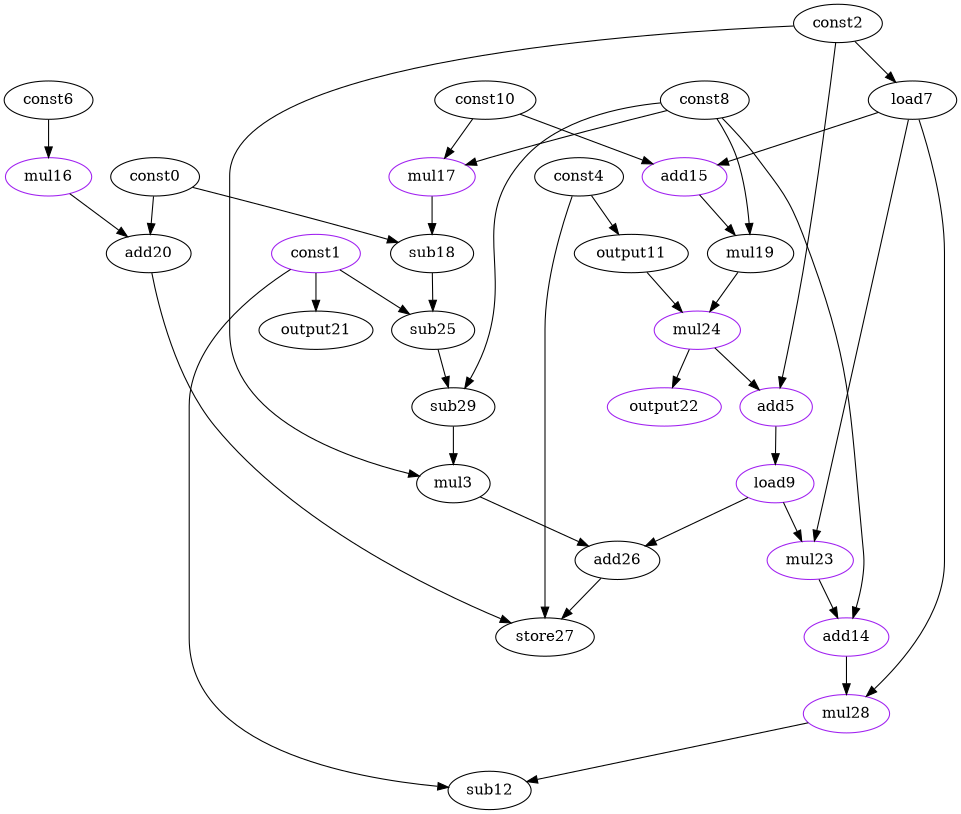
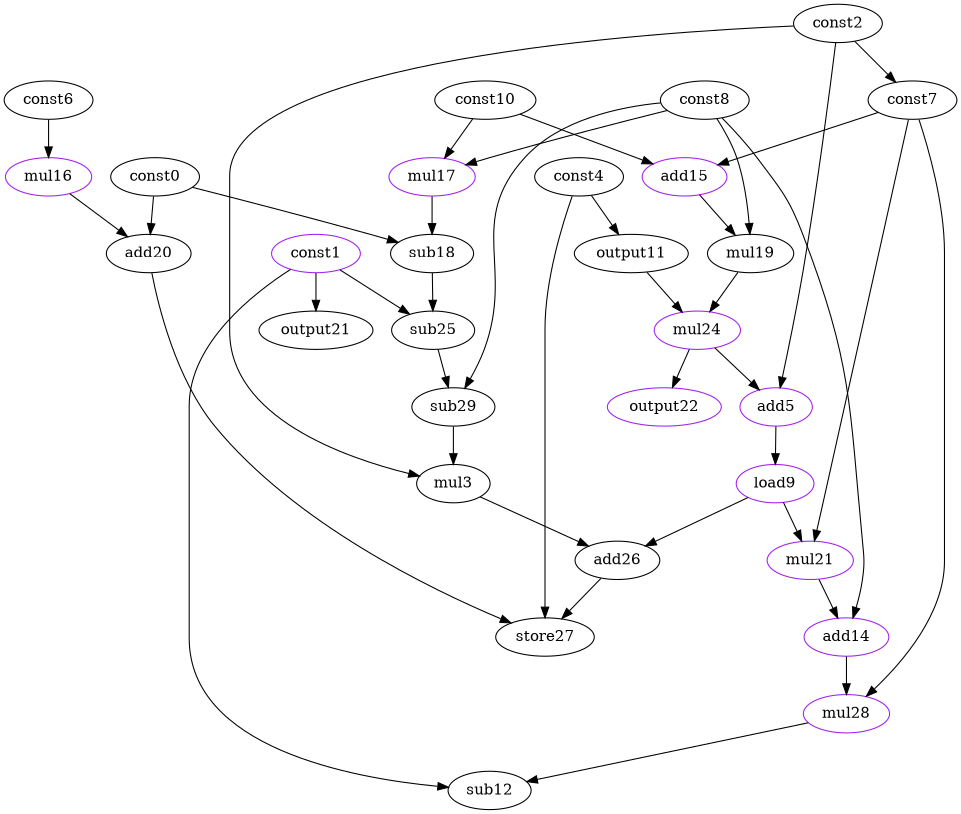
(913, 100) -> (913, 100)
(810, 560) -> (810, 560)
